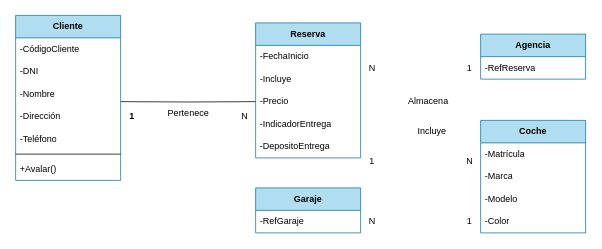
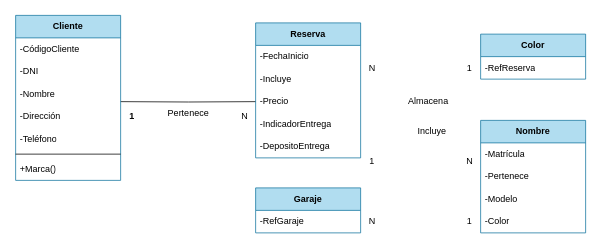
(533, 45) -> (533, 45)
(533, 132) -> (533, 132)
(41, 169) -> (40, 169)
(500, 177) -> (510, 177)
